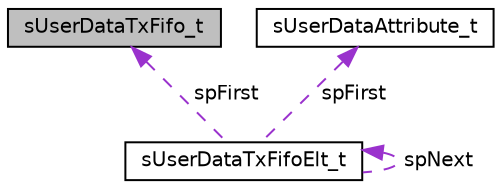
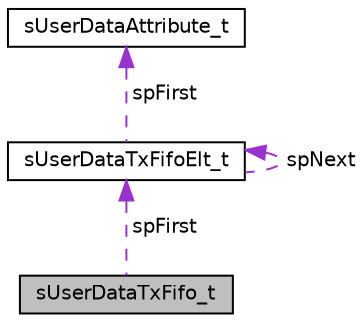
(186, 102) -> (126, 238)
